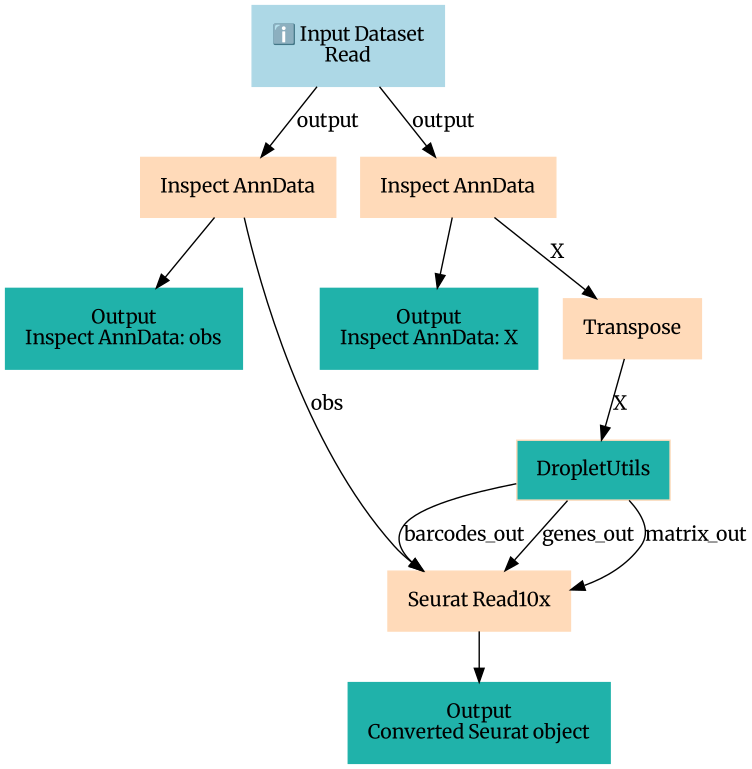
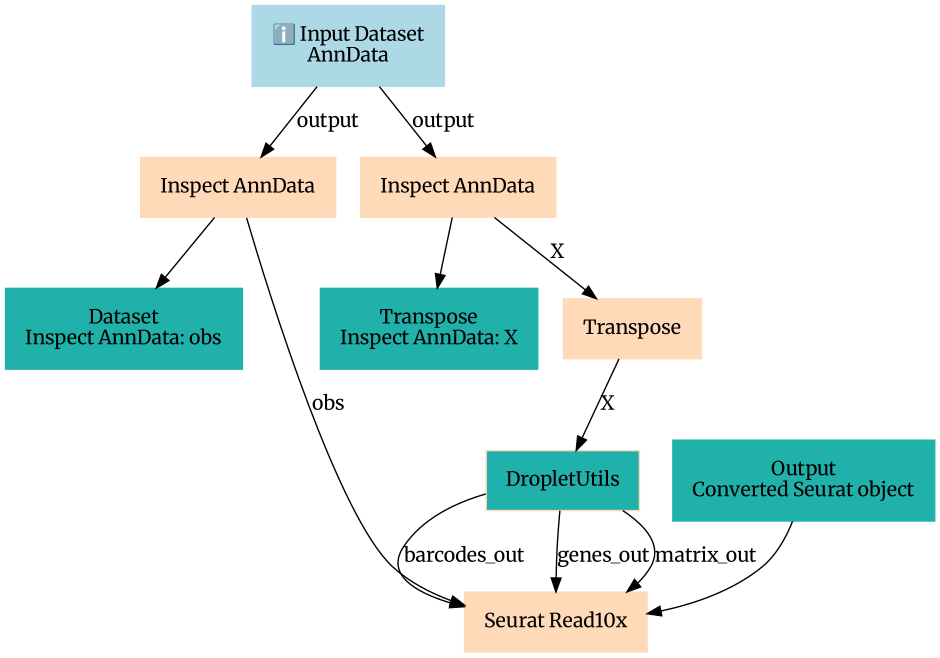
(348, 46) -> (348, 46)
(124, 329) -> (124, 329)
(429, 329) -> (429, 329)
(479, 650) -> (739, 583)
